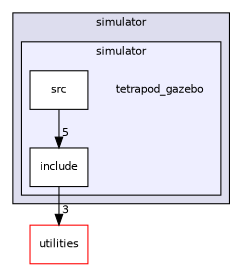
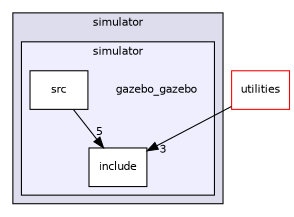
(160, 90) -> (157, 90)
(59, 201) -> (194, 126)
